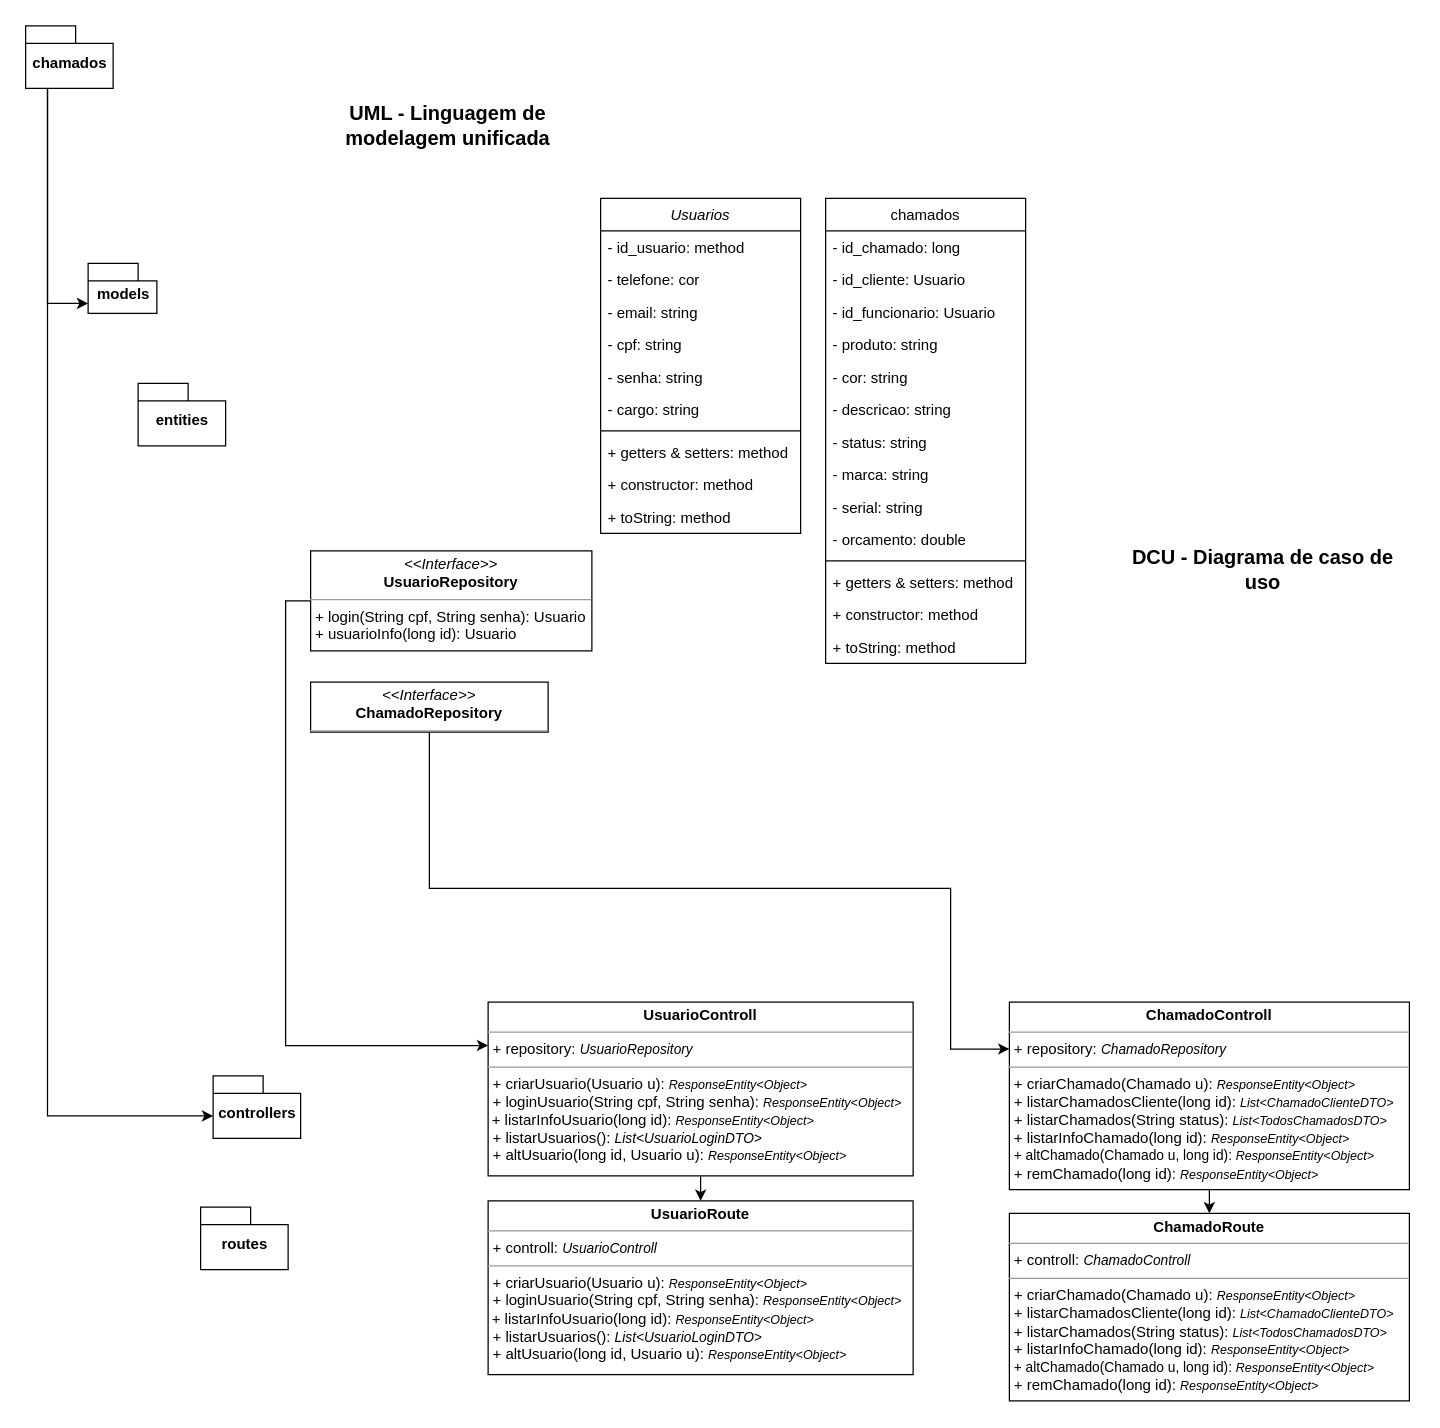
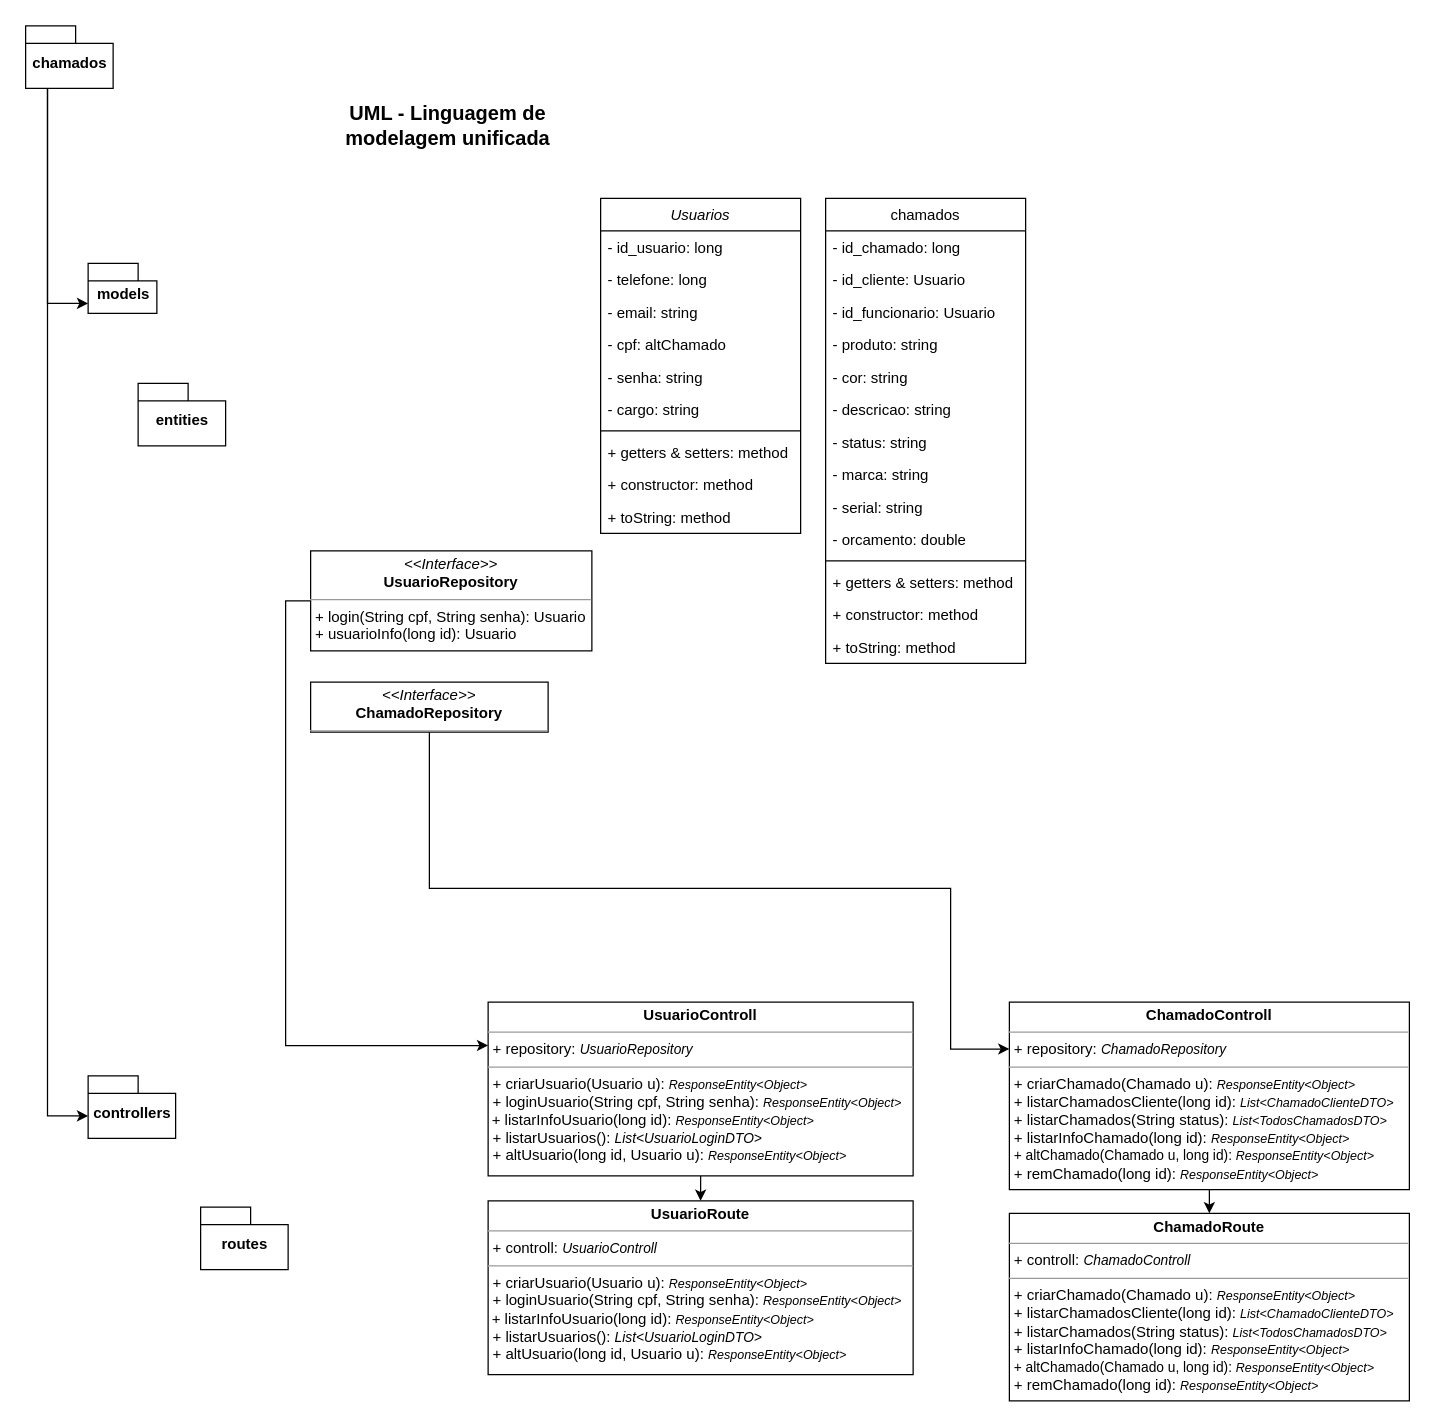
(682, 248) -> (671, 248)
(663, 280) -> (665, 280)
(654, 345) -> (671, 345)
(1263, 569) -> none
(257, 1107) -> (132, 1107)
